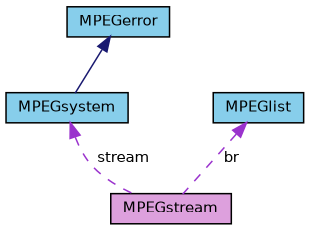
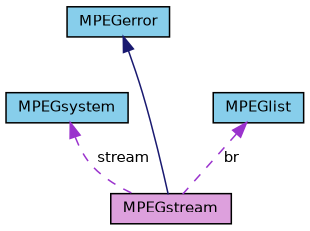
(89, 71) -> (151, 122)
